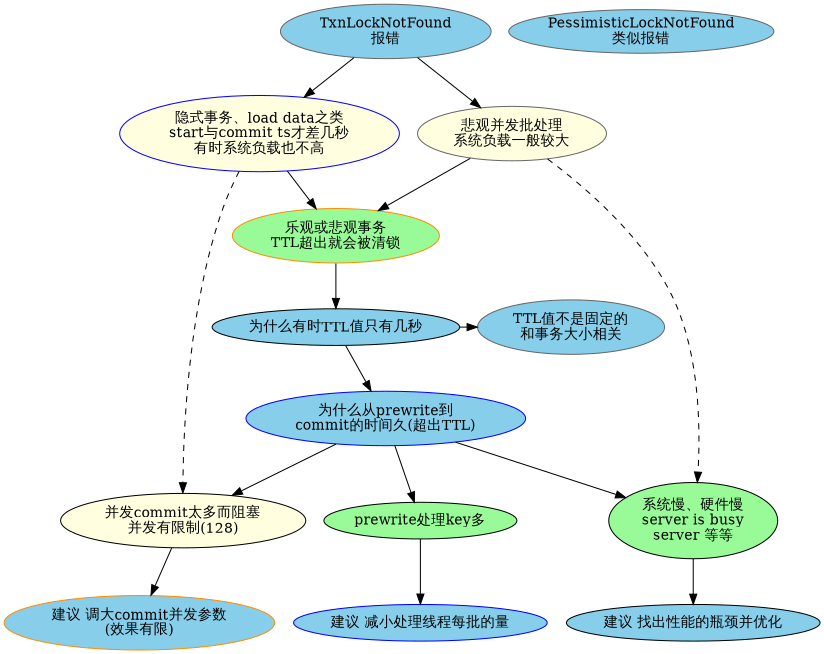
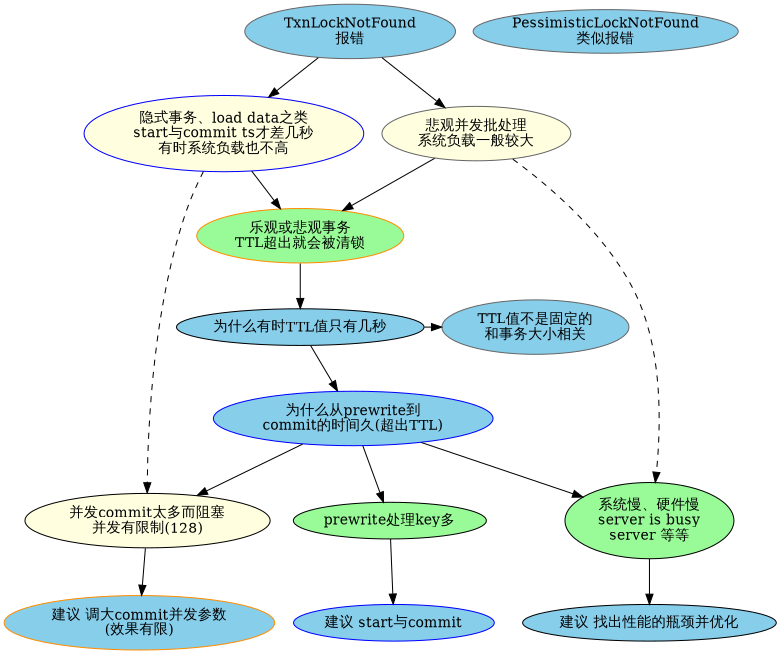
(420, 623) -> (394, 623)
